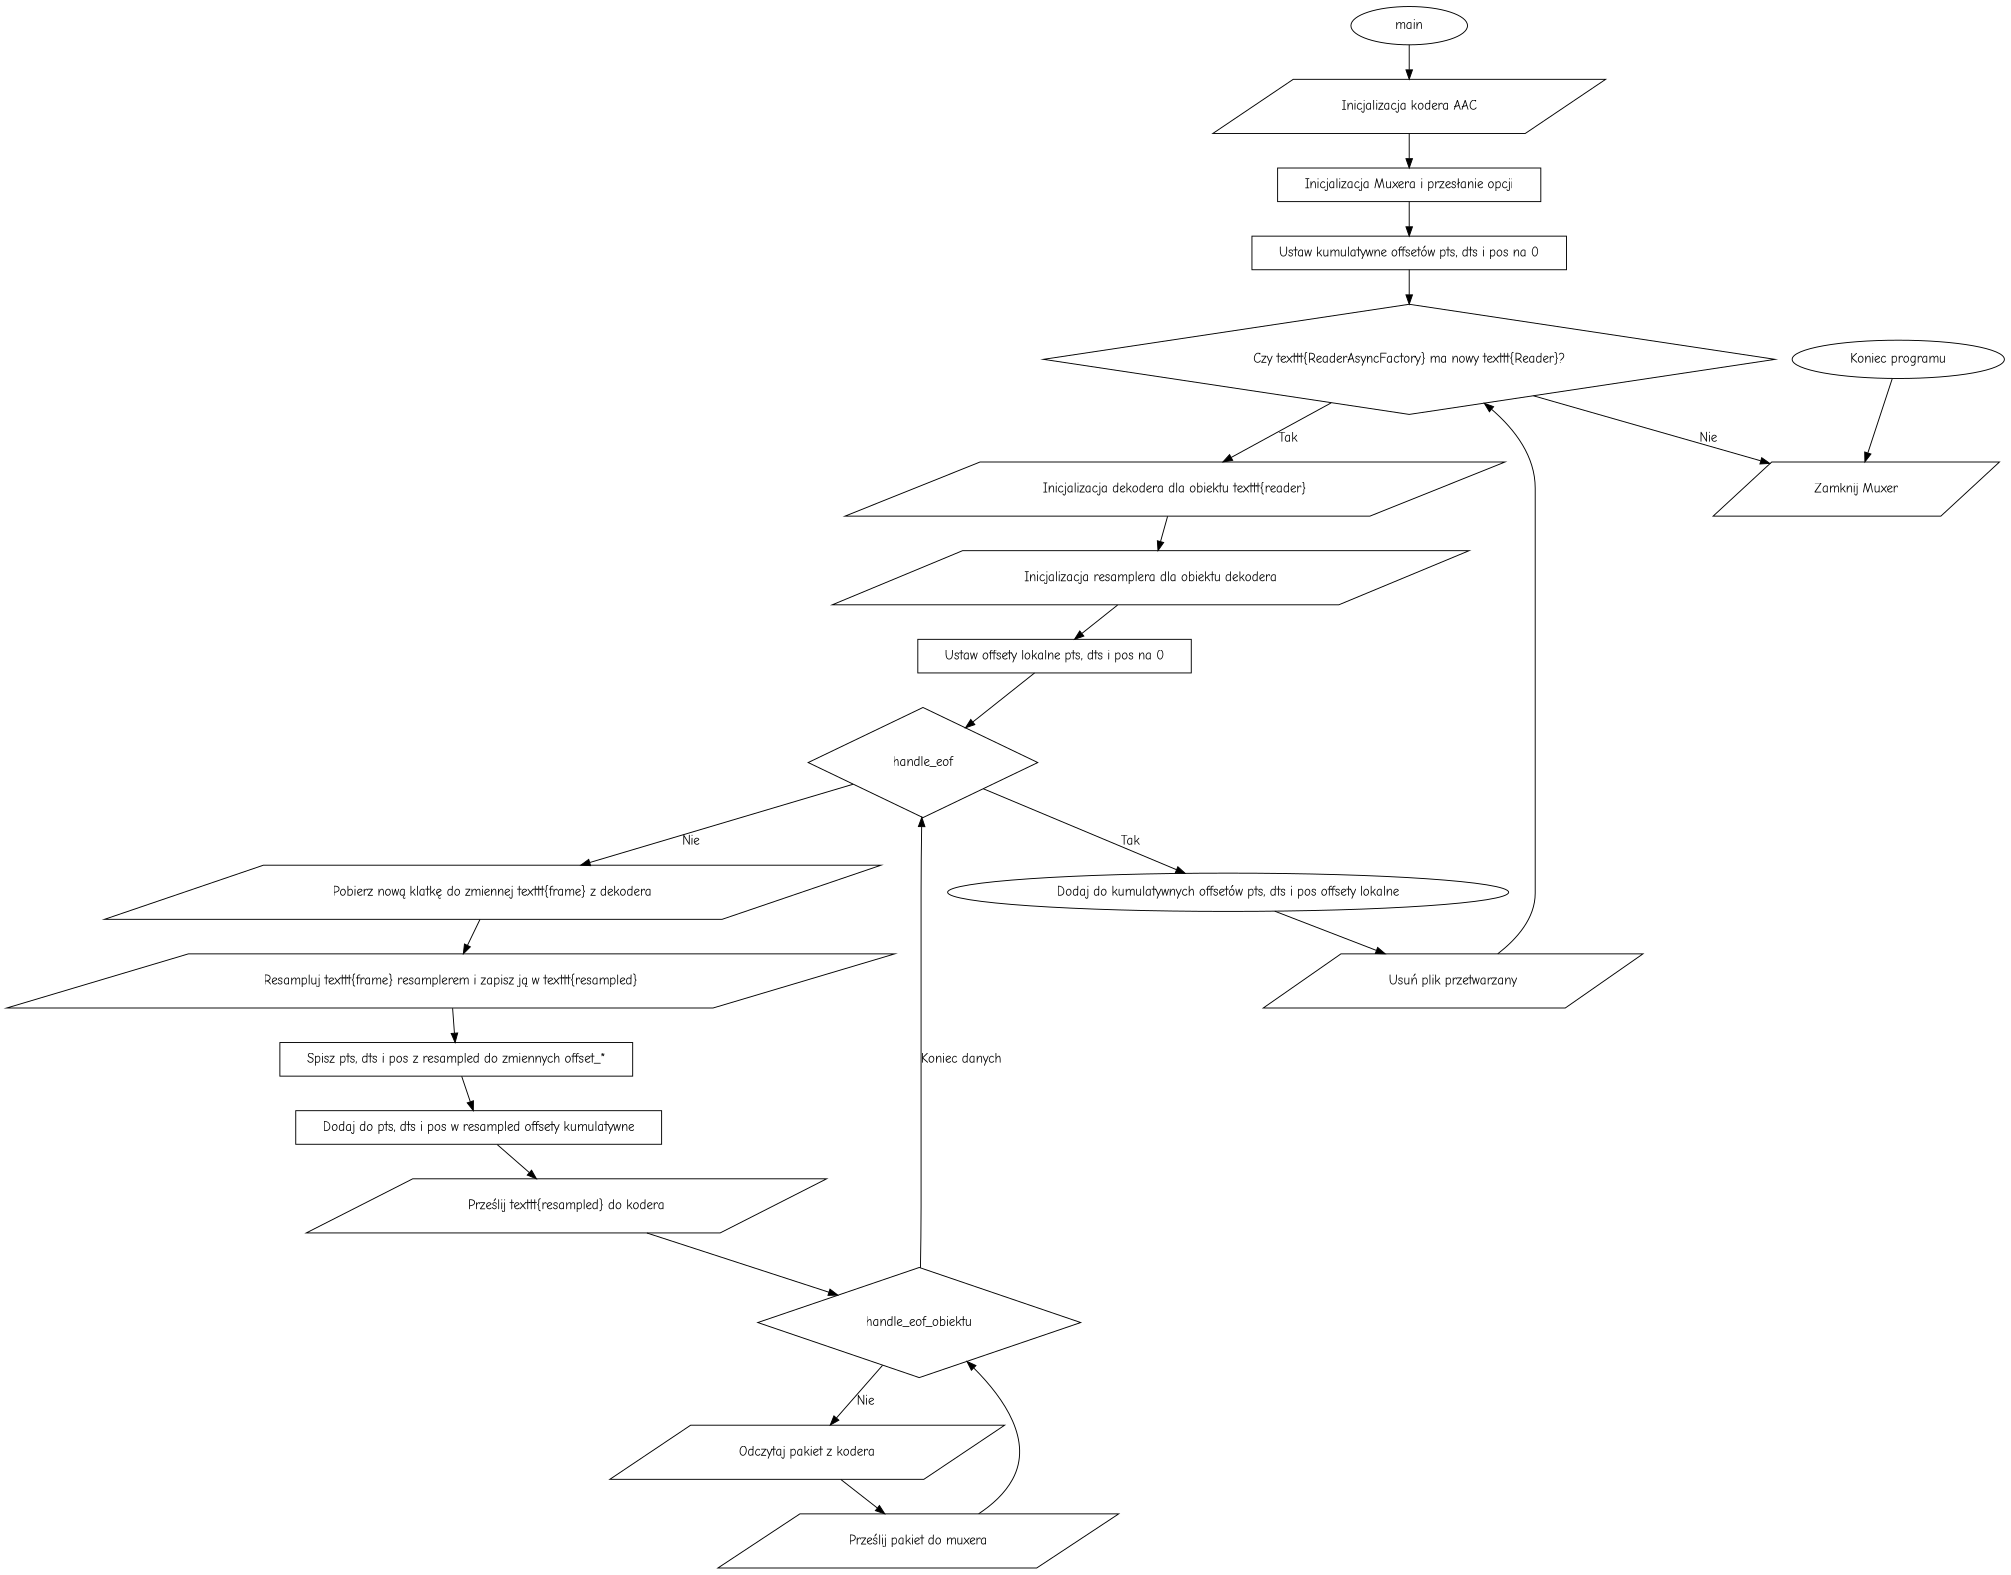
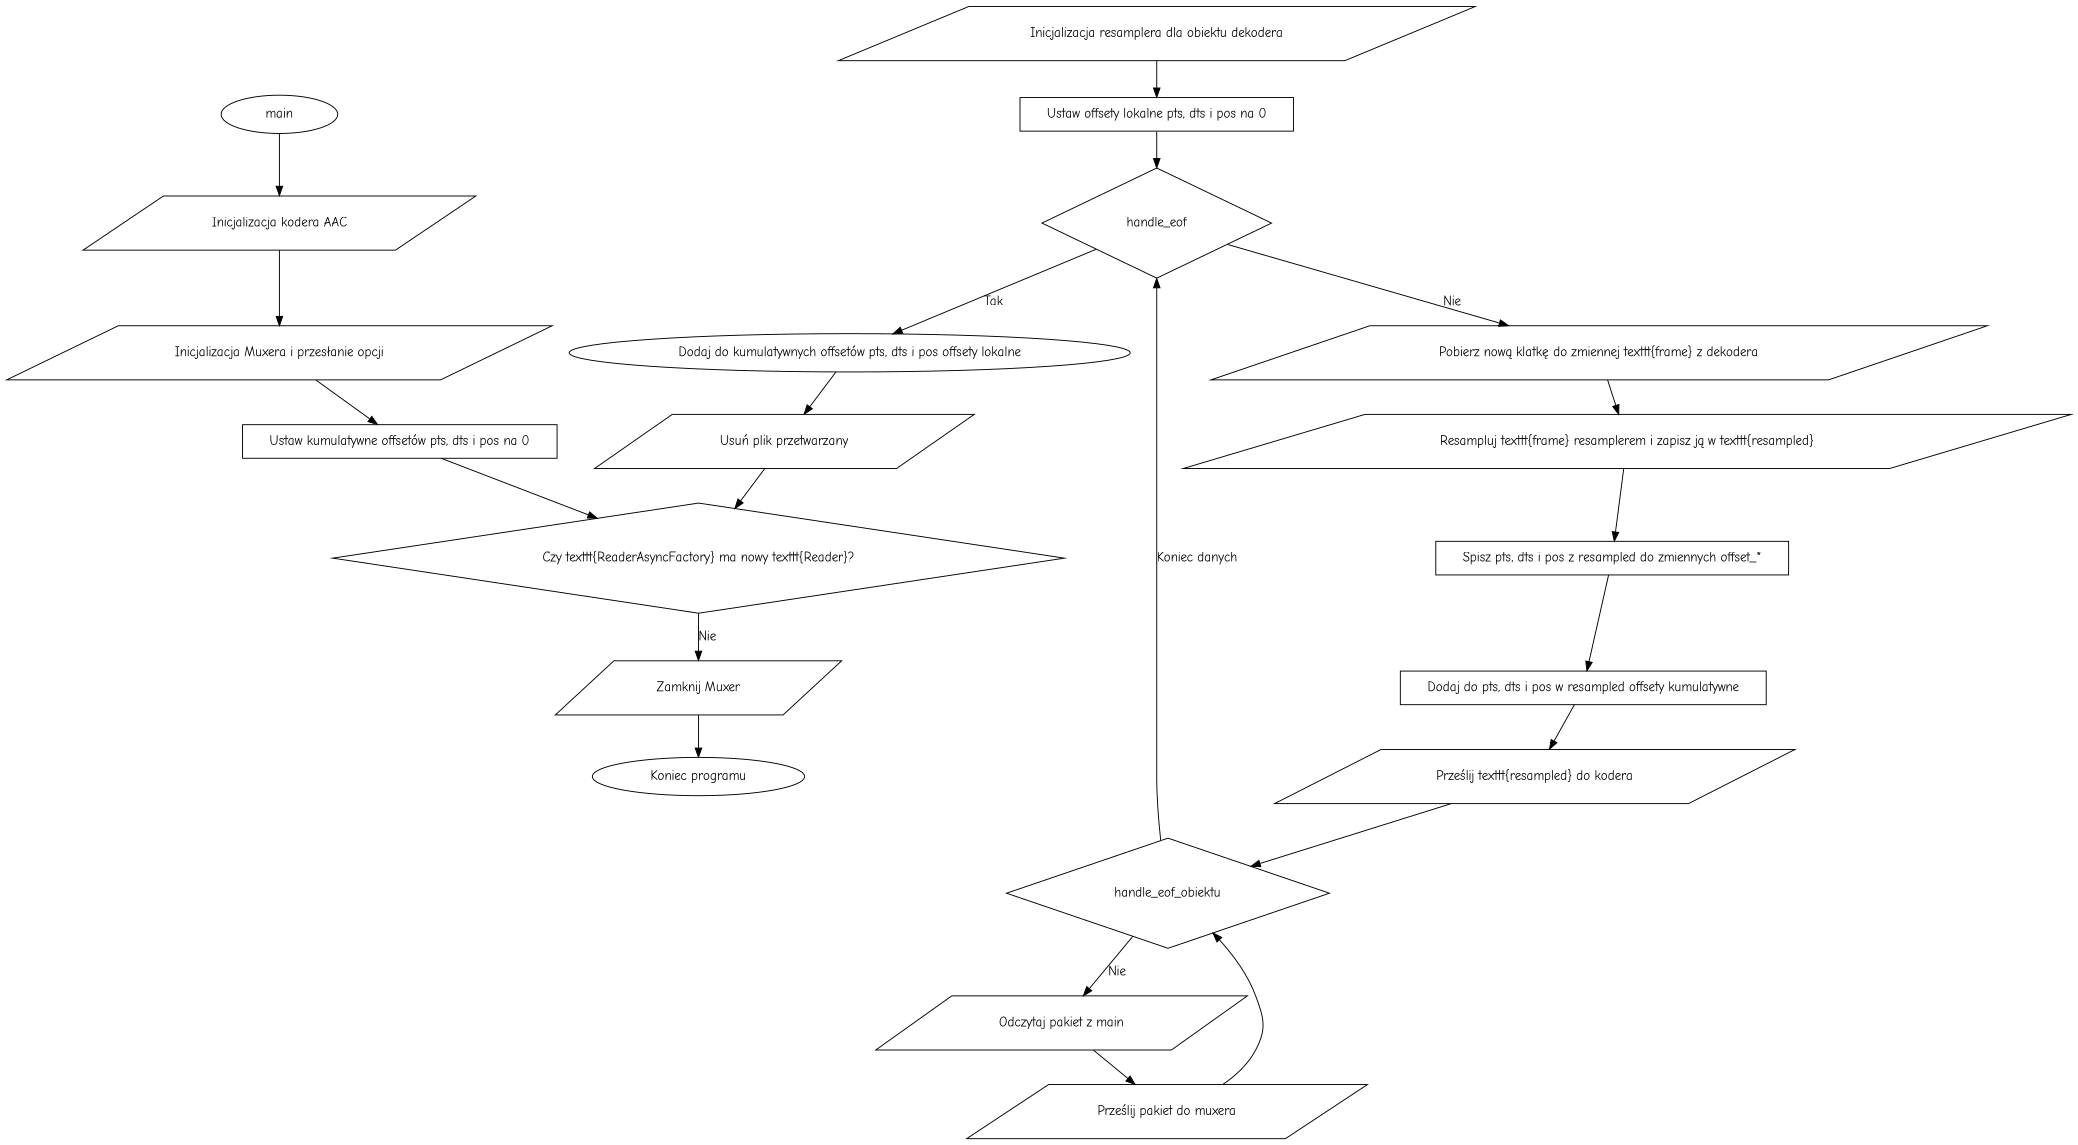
(1409, 185) -> (279, 353)
(1880, 416) -> (698, 731)
(1175, 489) -> none
(807, 1452) -> (1062, 1023)
